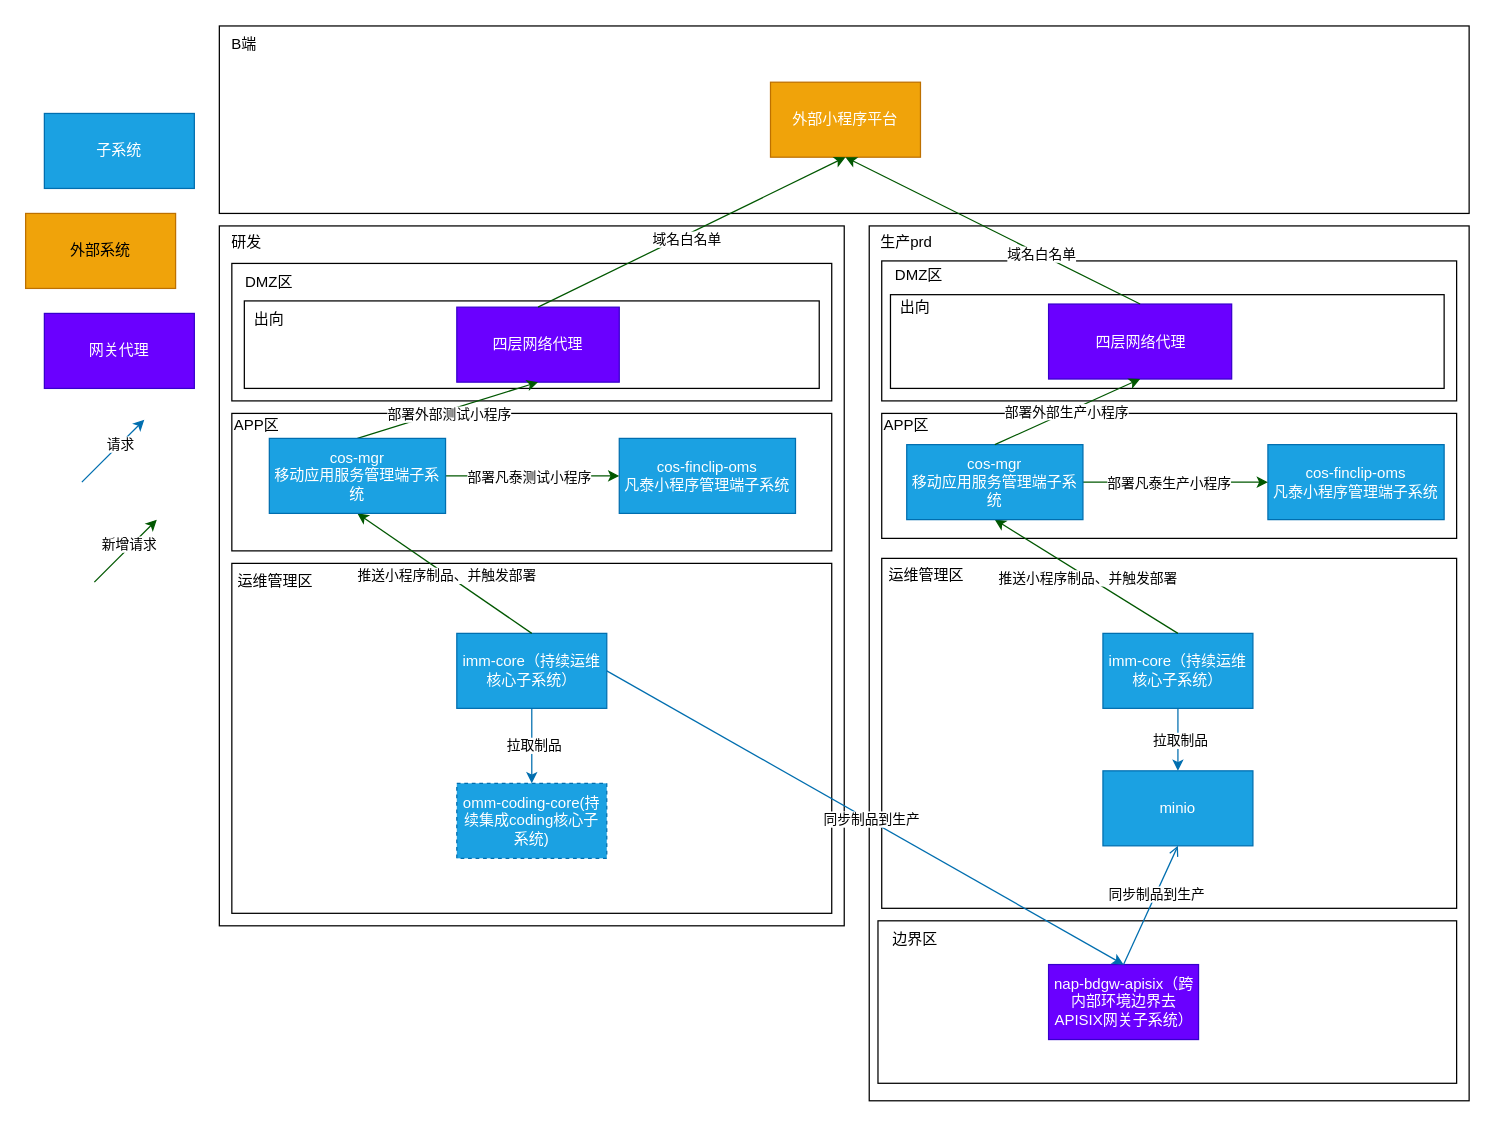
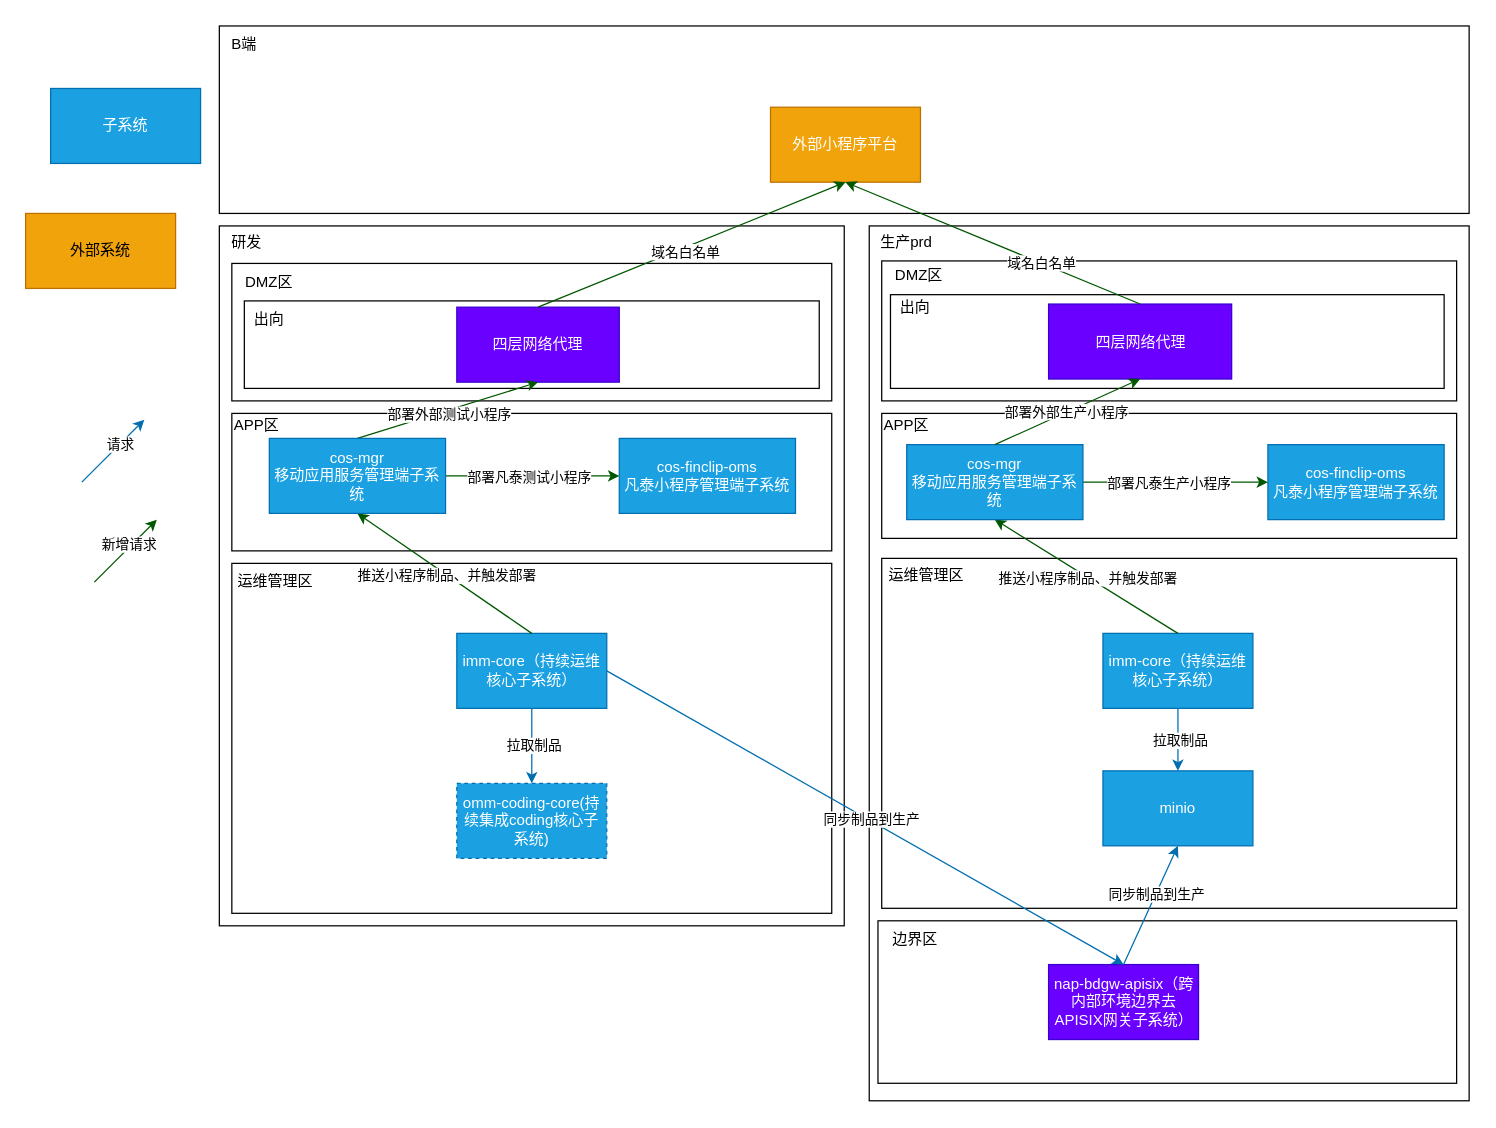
(846, 119) -> (846, 144)
(119, 151) -> (126, 126)
(119, 351) -> none
(1175, 853) -> (1174, 855)
